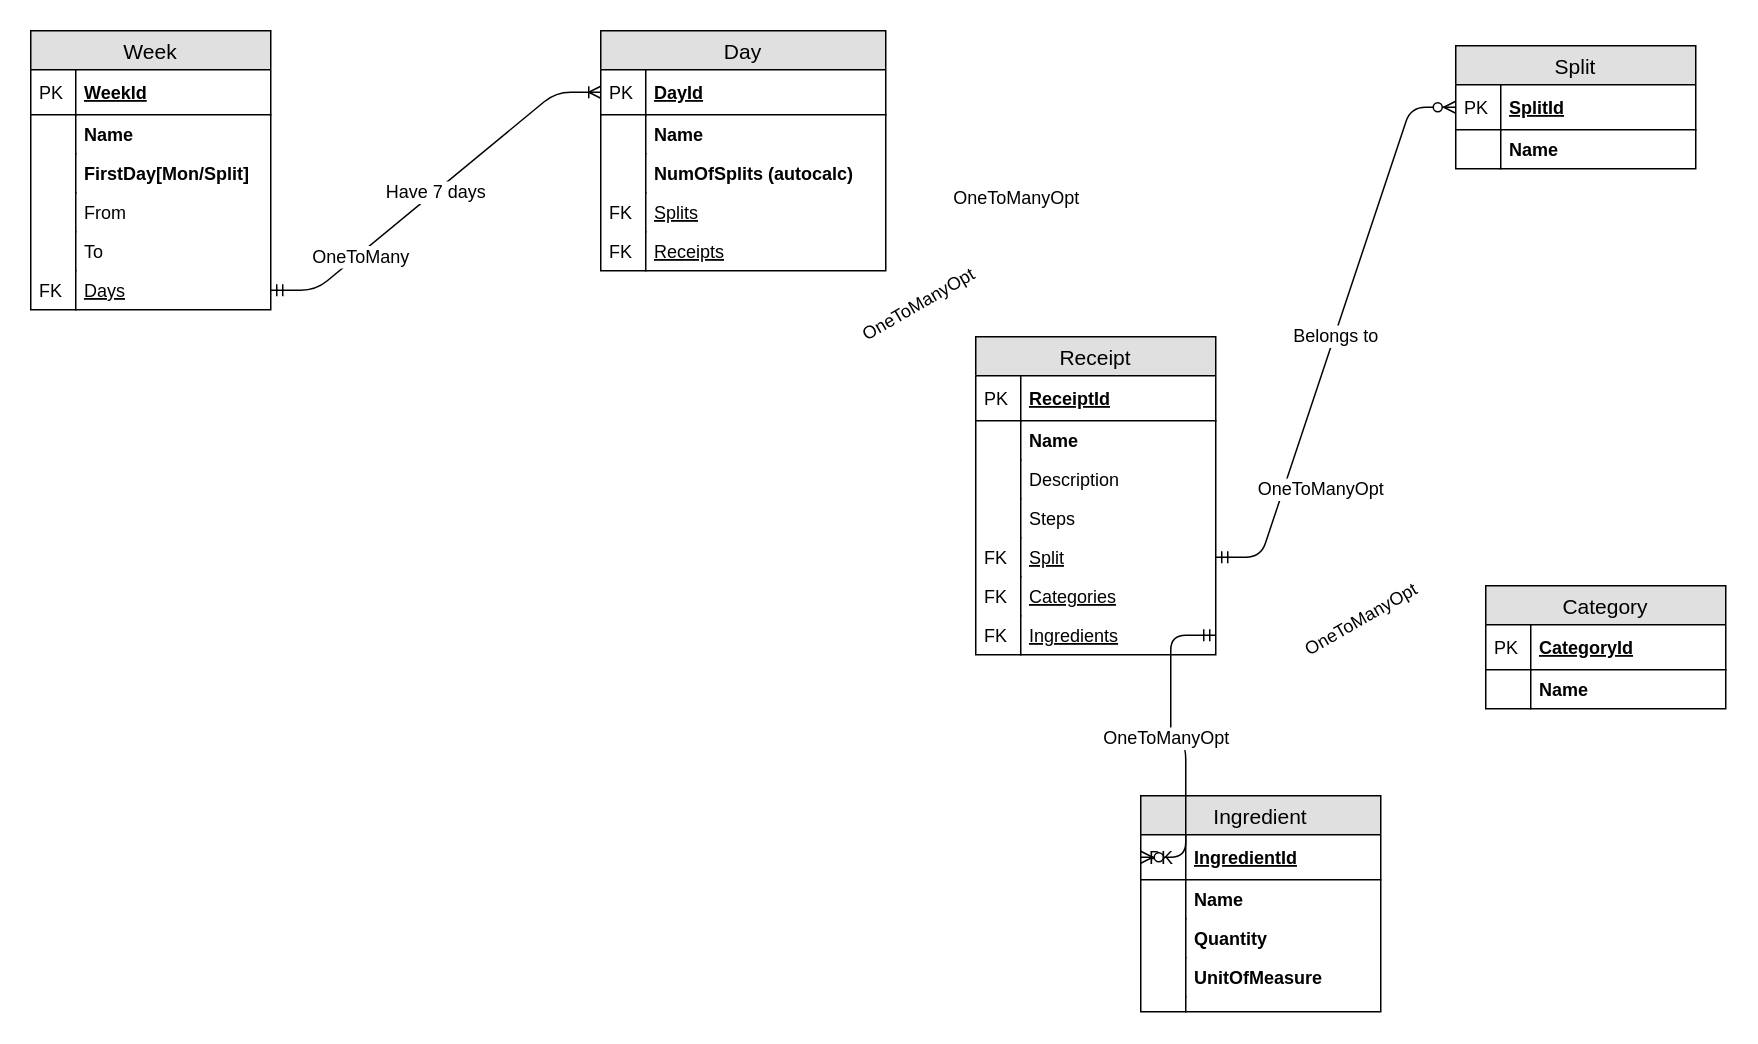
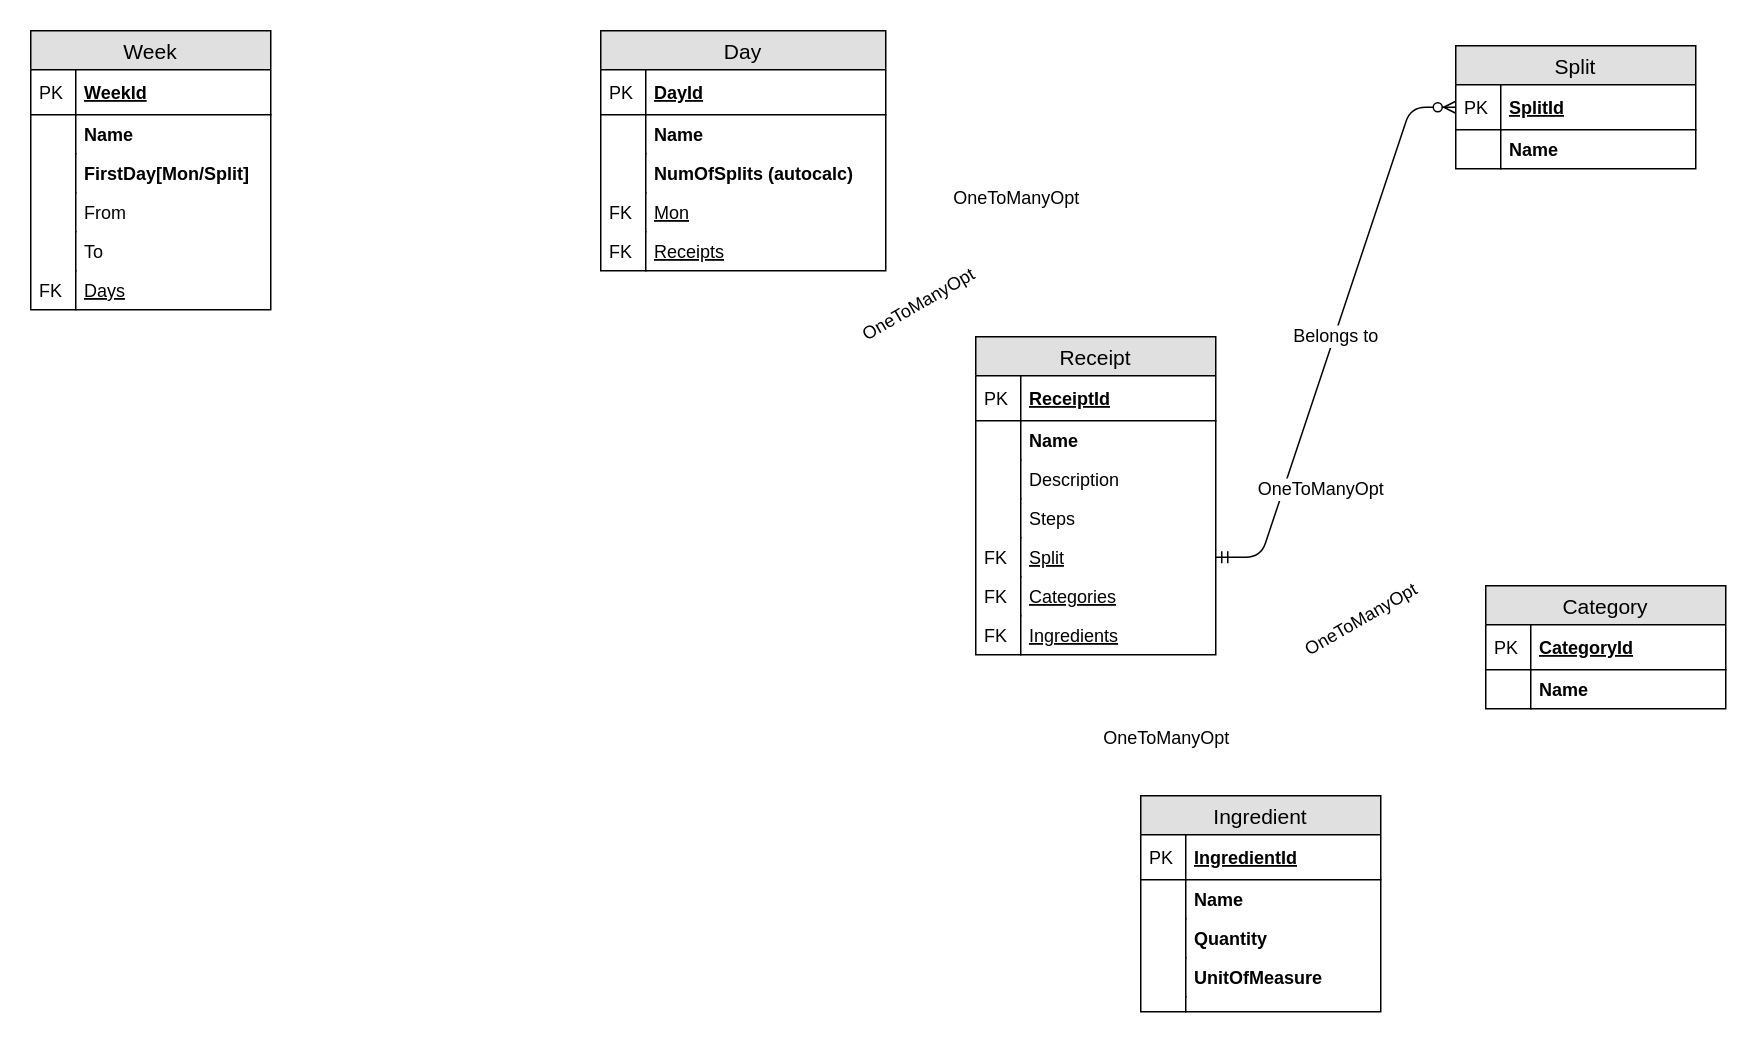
(508, 132) -> none
(680, 213) -> (669, 213)
(1171, 665) -> none
